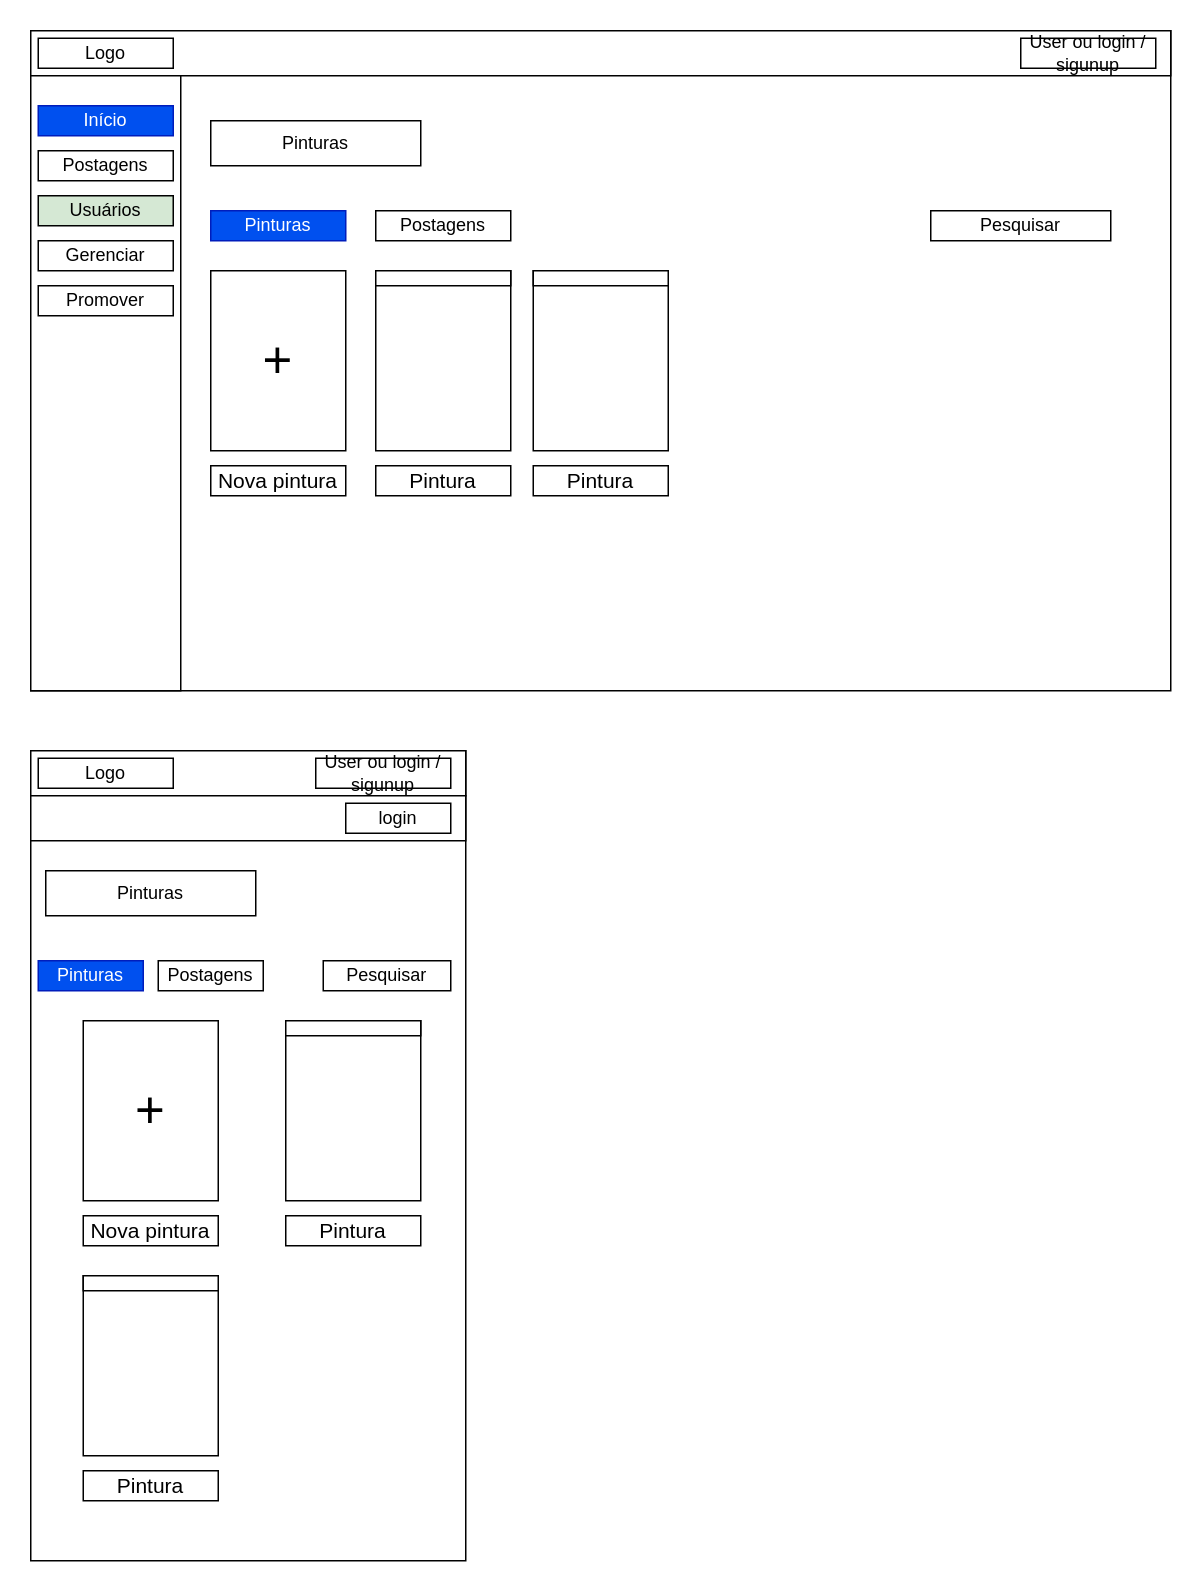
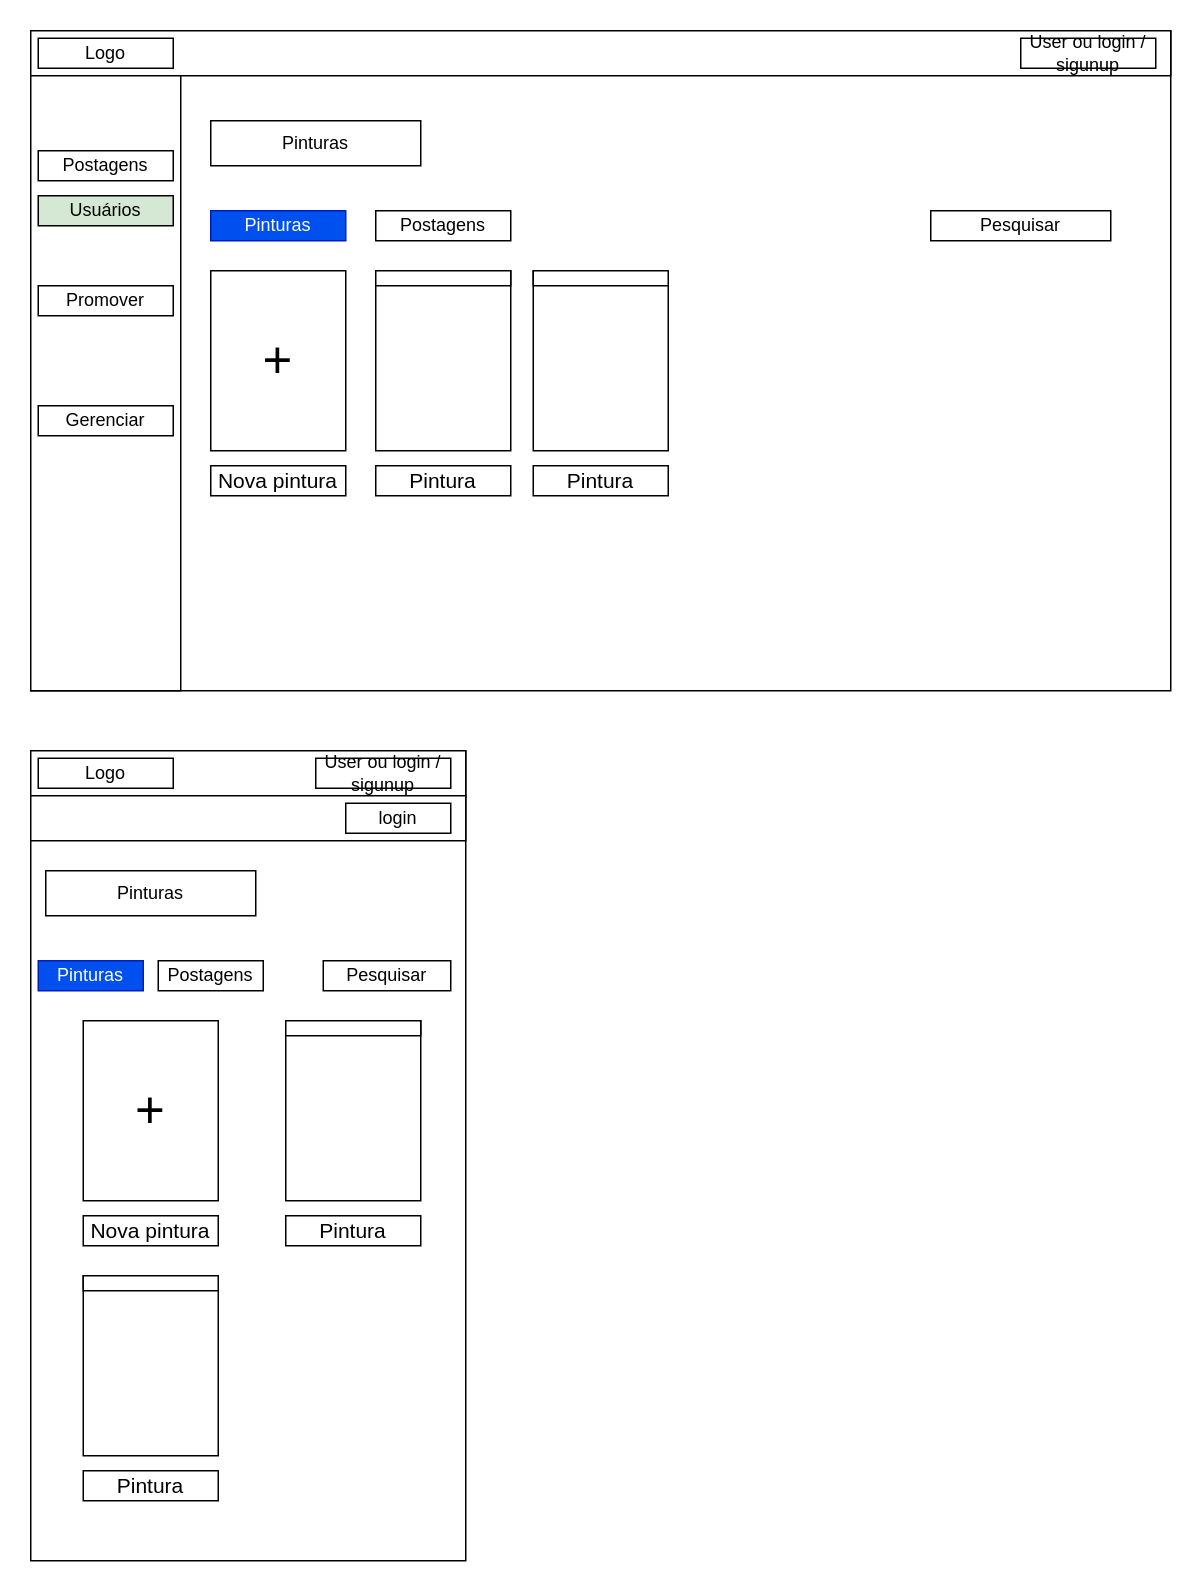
(106, 121) -> none
(106, 256) -> (106, 421)
